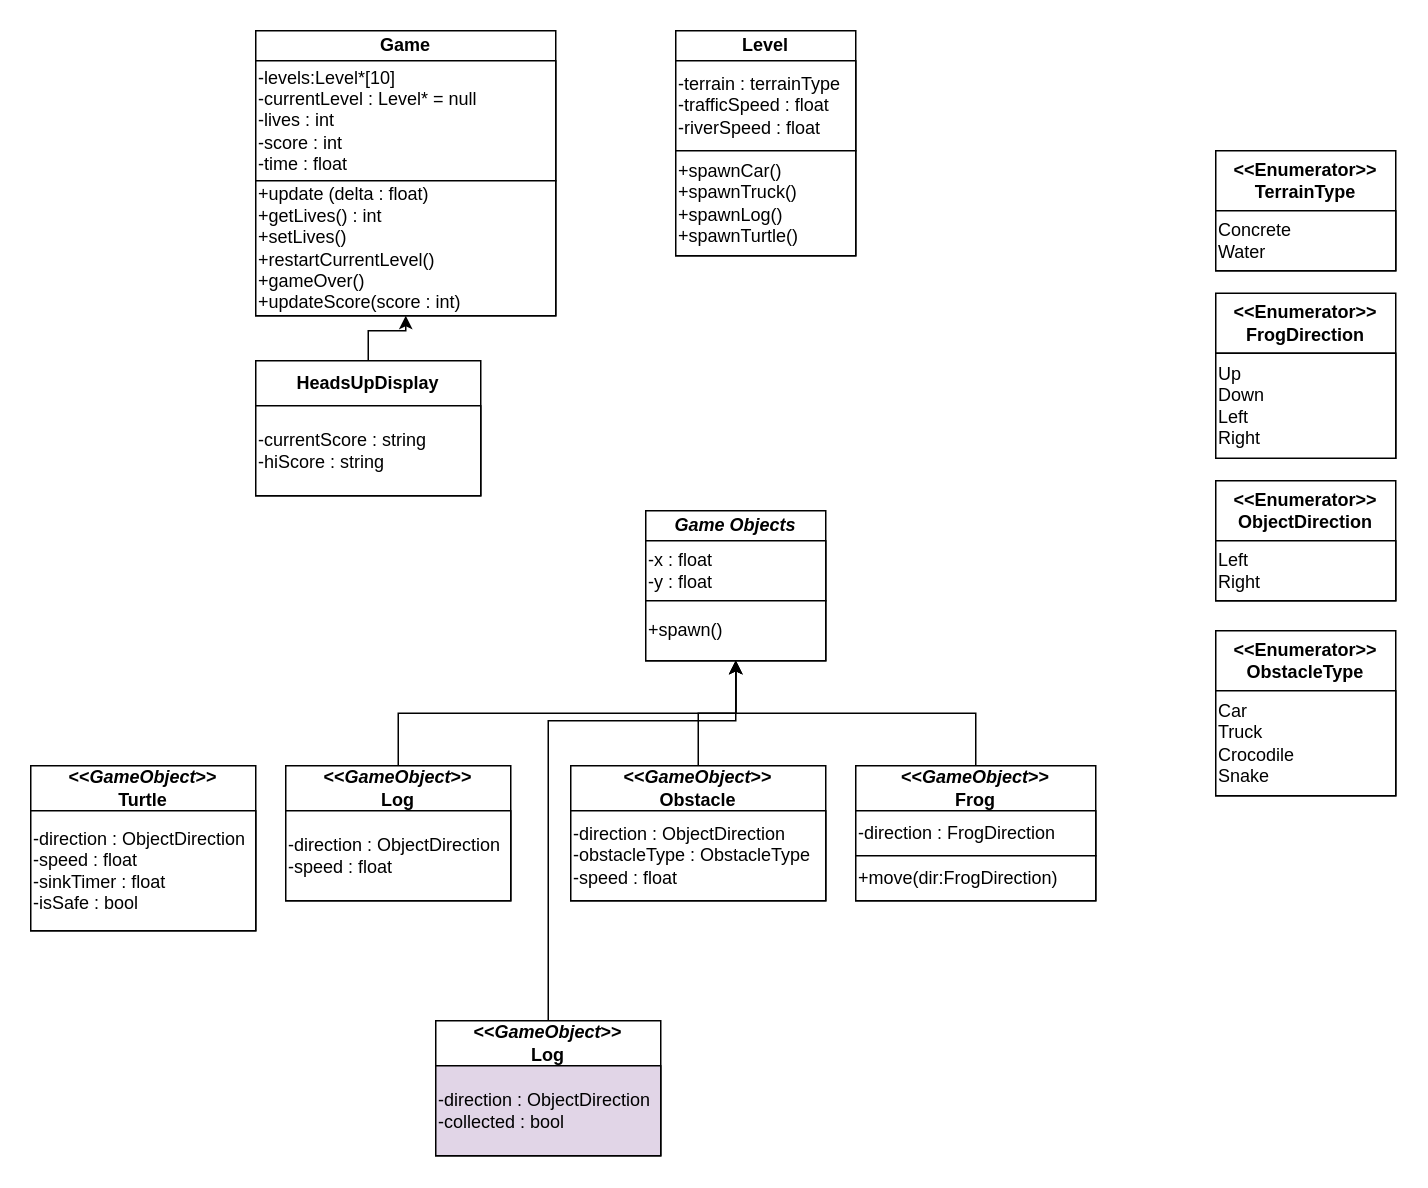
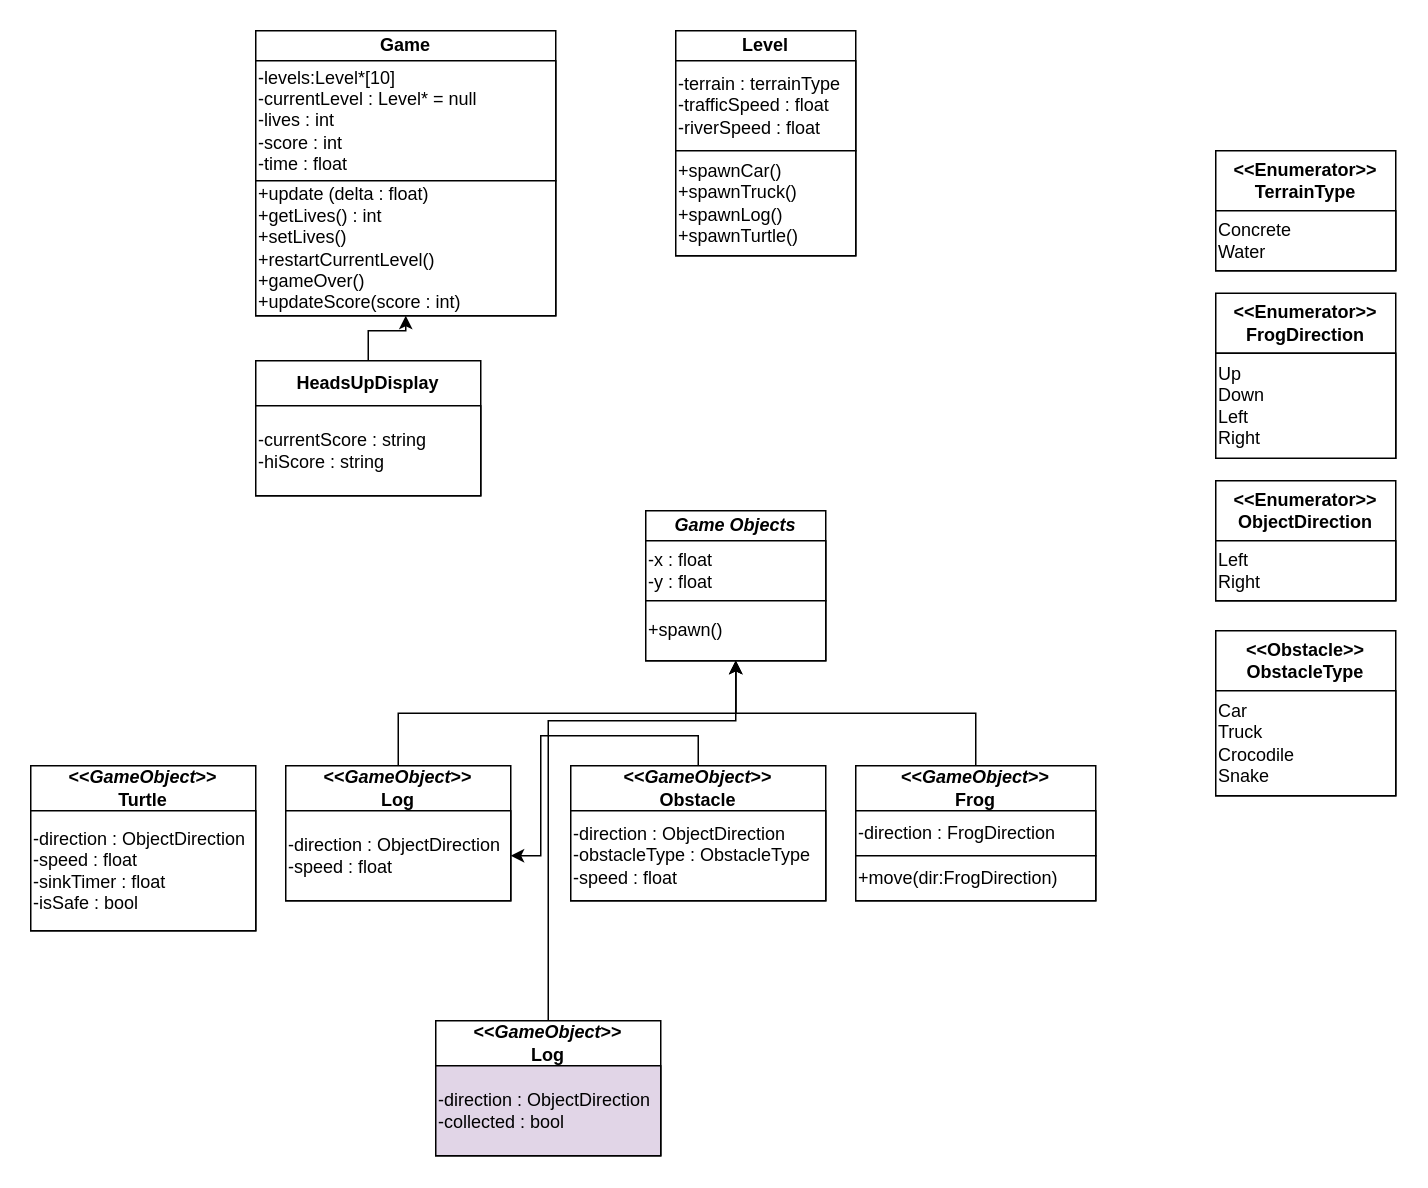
(1306, 661) -> (1306, 661)
(698, 727) -> (551, 736)
